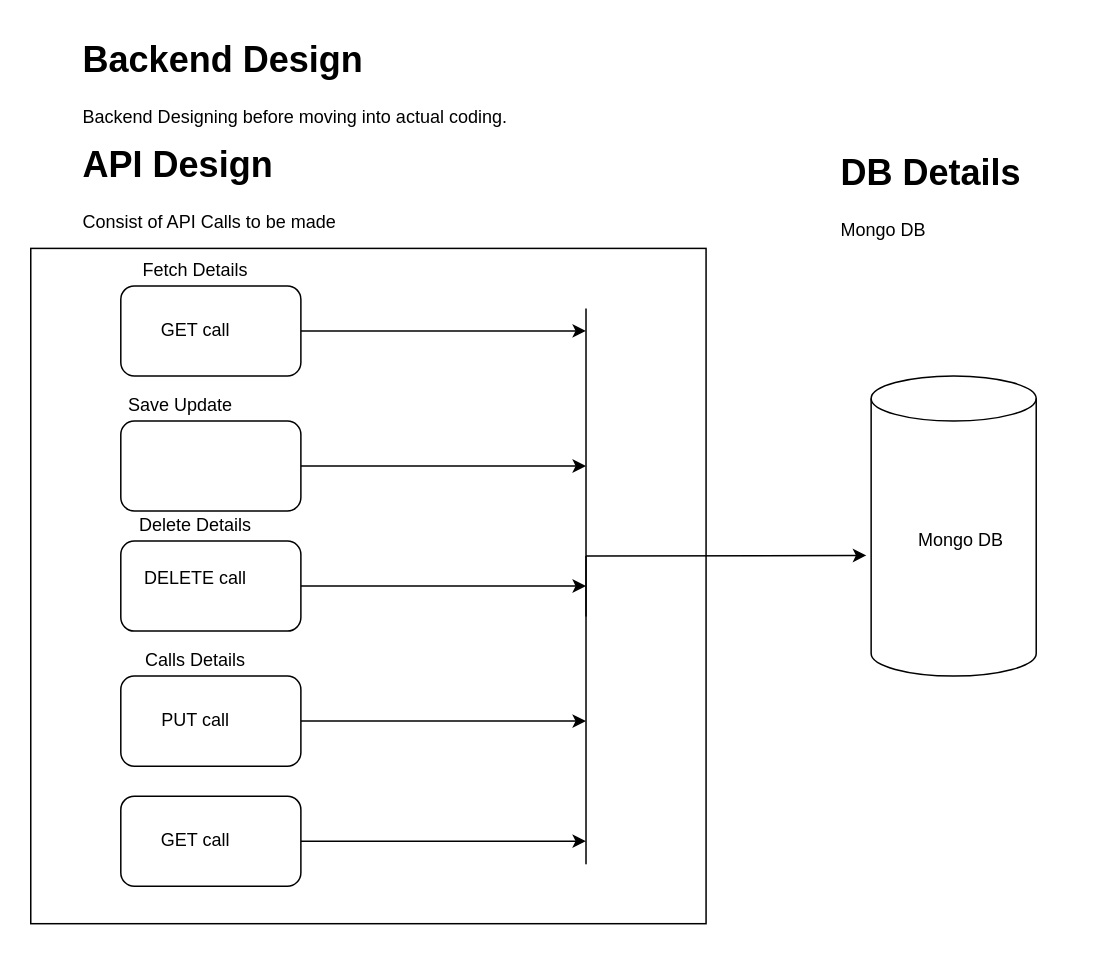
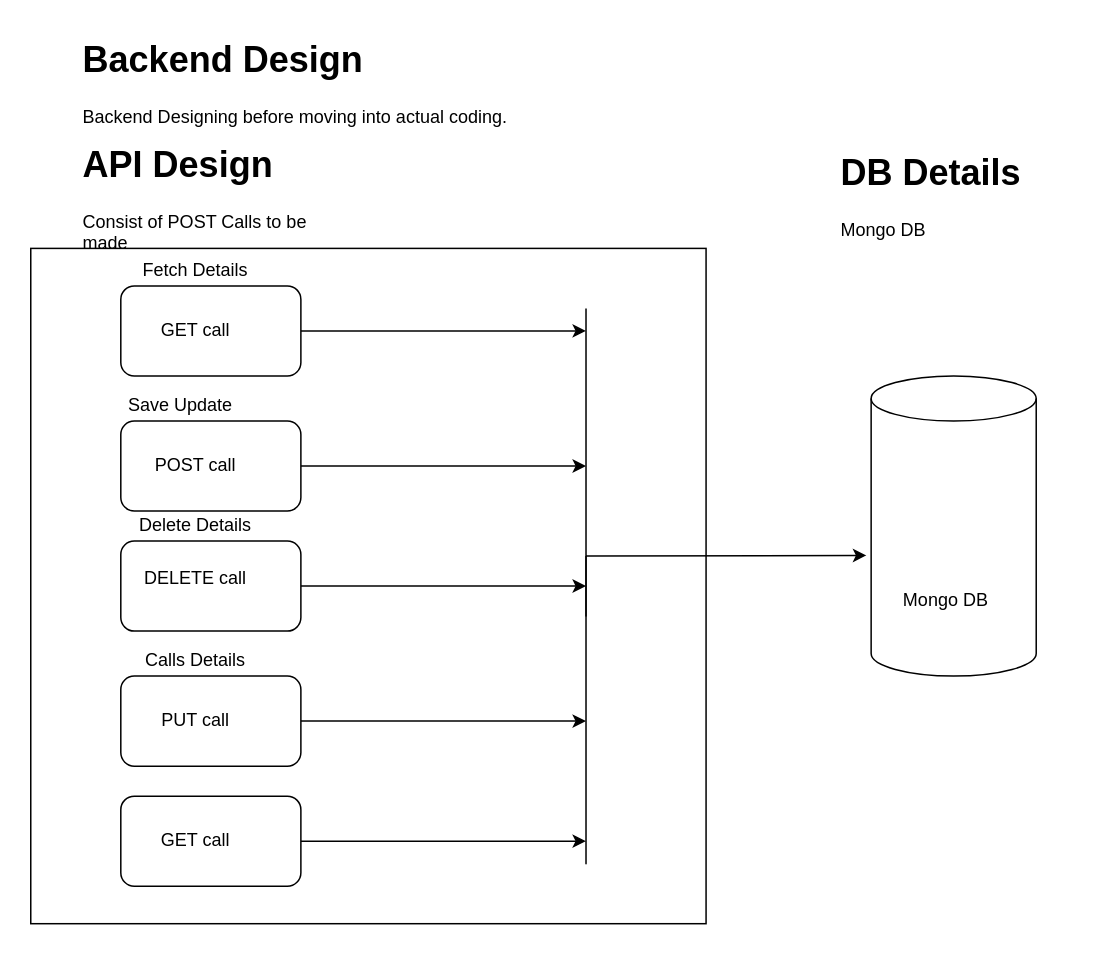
(218, 142) -> (220, 153)
none -> (196, 466)
(961, 541) -> (946, 601)
